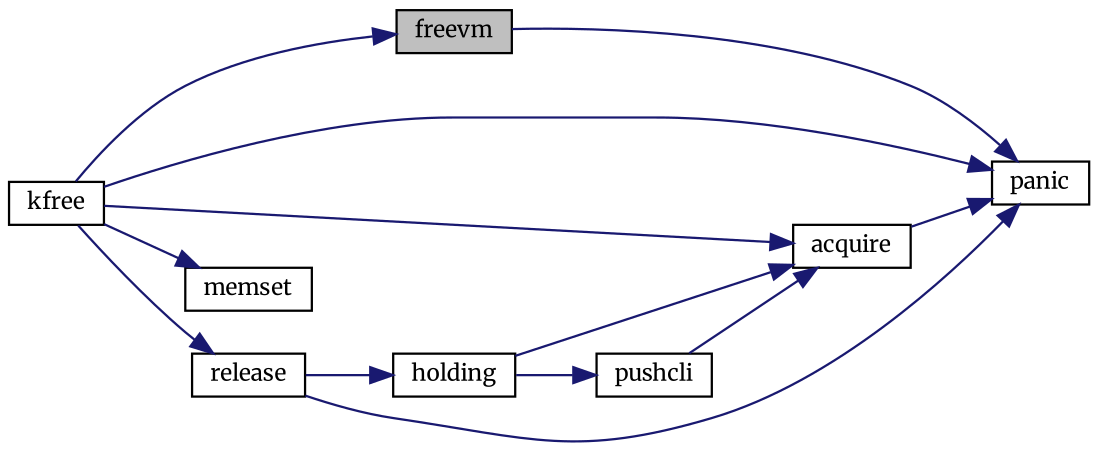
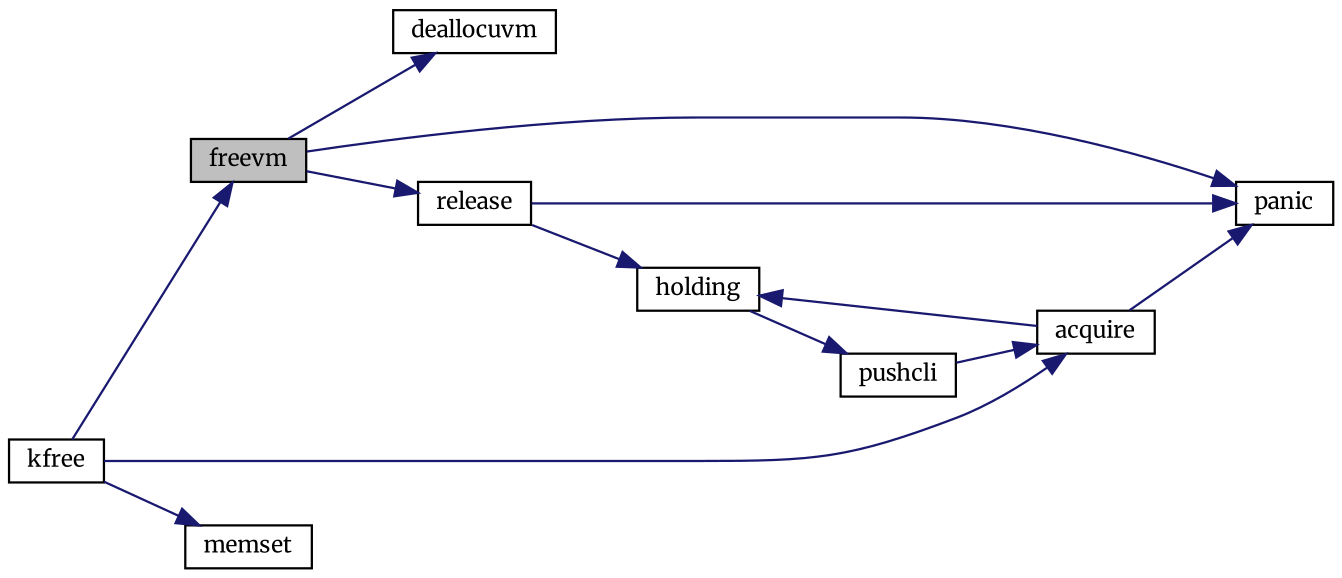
none -> (475, 32)
(535, 118) -> none
(134, 285) -> (351, 180)
(643, 314) -> (910, 312)
